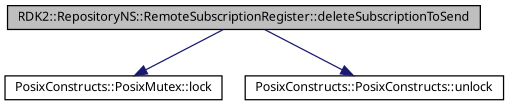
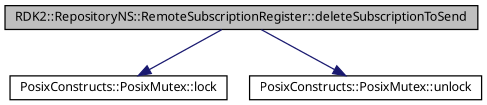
(374, 88) -> (366, 88)
